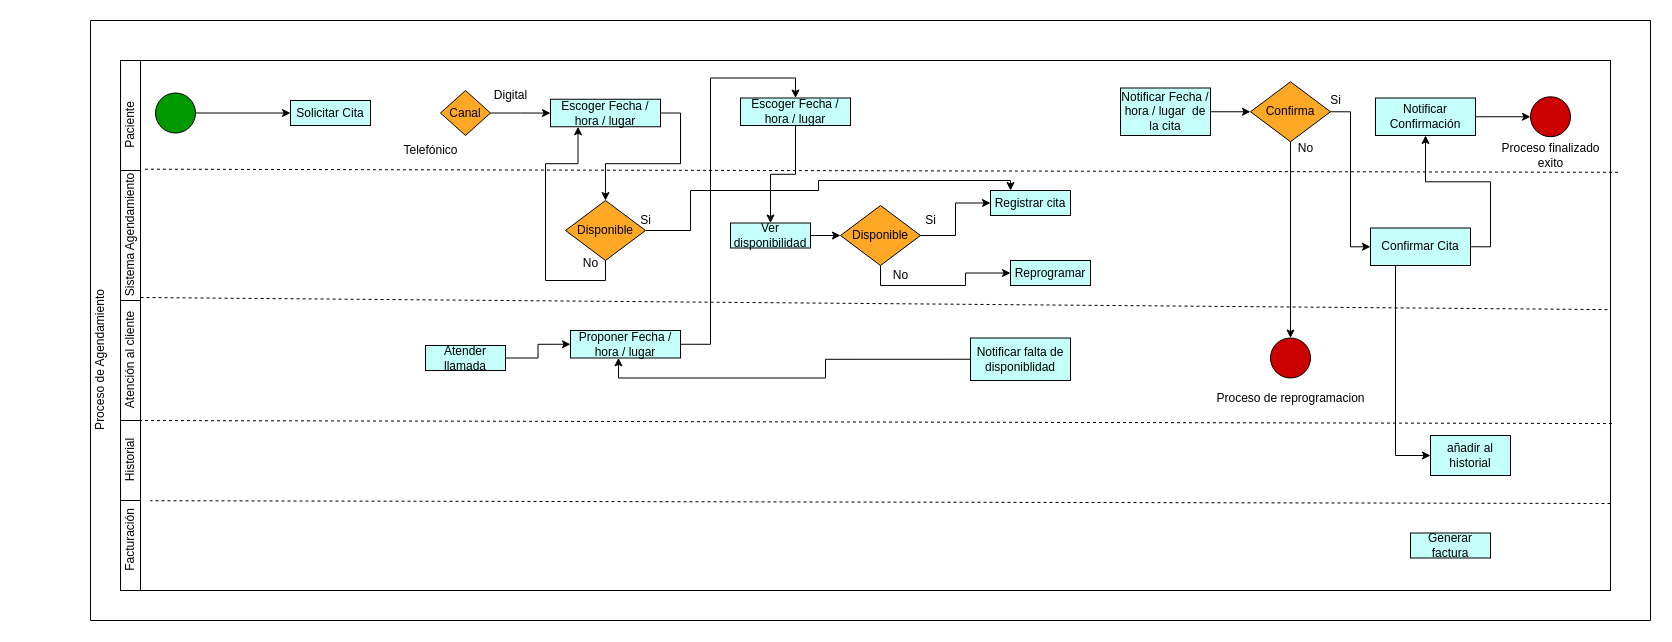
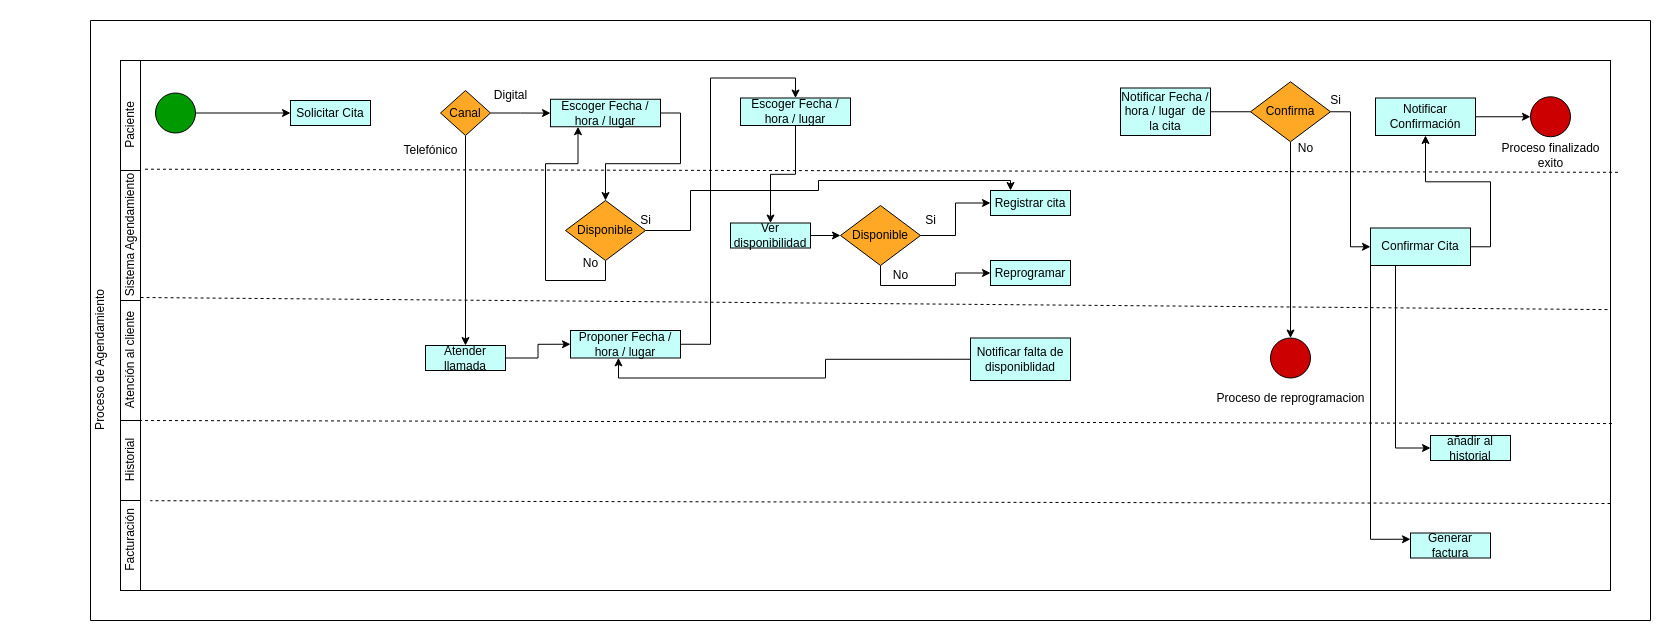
(1242, 112) -> (1244, 112)
none -> (466, 237)
(1051, 273) -> (1031, 273)
none -> (1371, 419)
(1471, 456) -> (1471, 448)
